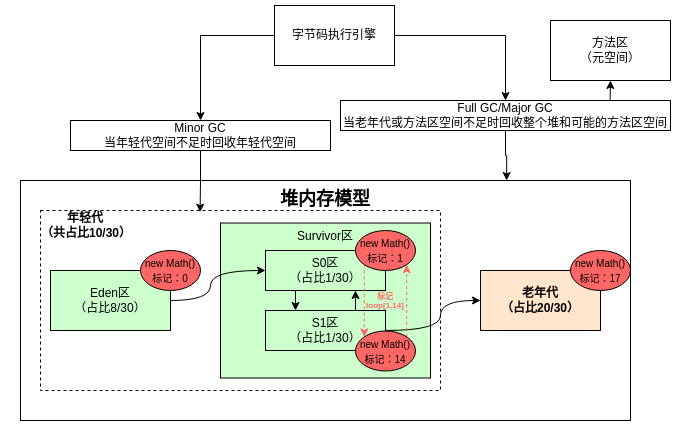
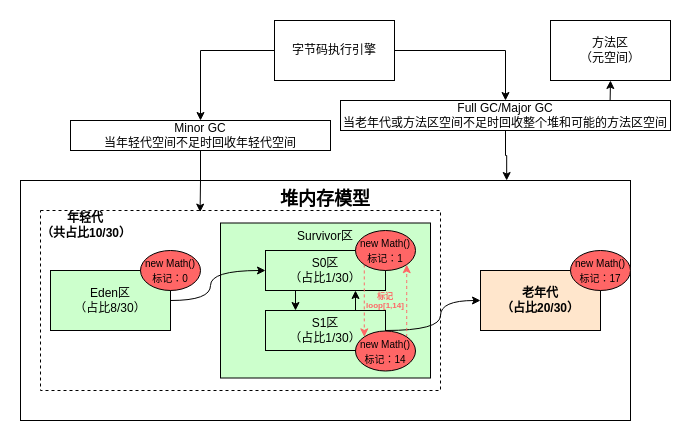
(335, 36) -> (335, 51)
